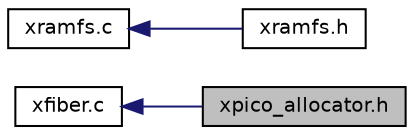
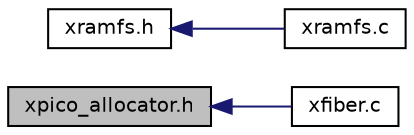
(196, 29) -> (239, 29)
(173, 107) -> (262, 107)
